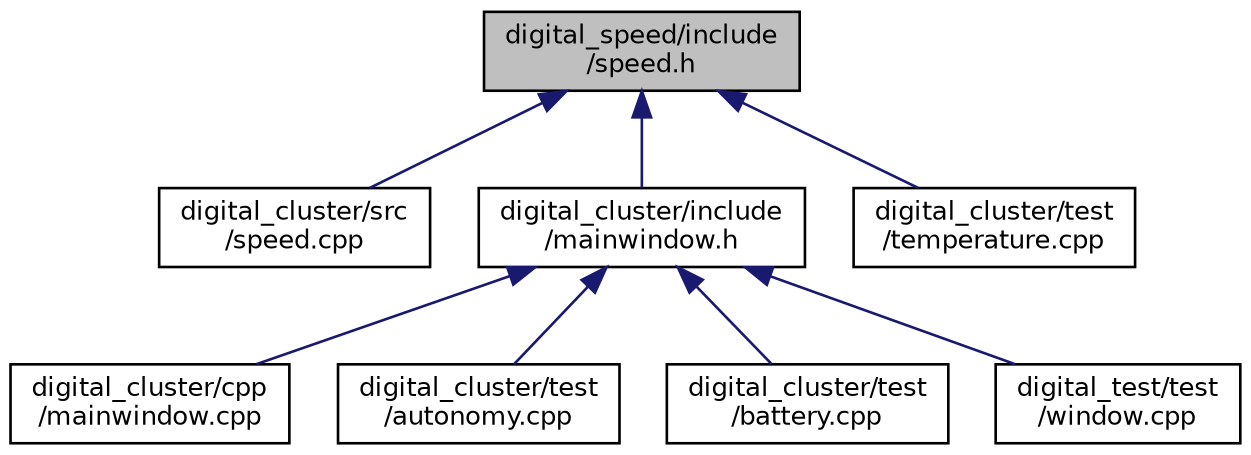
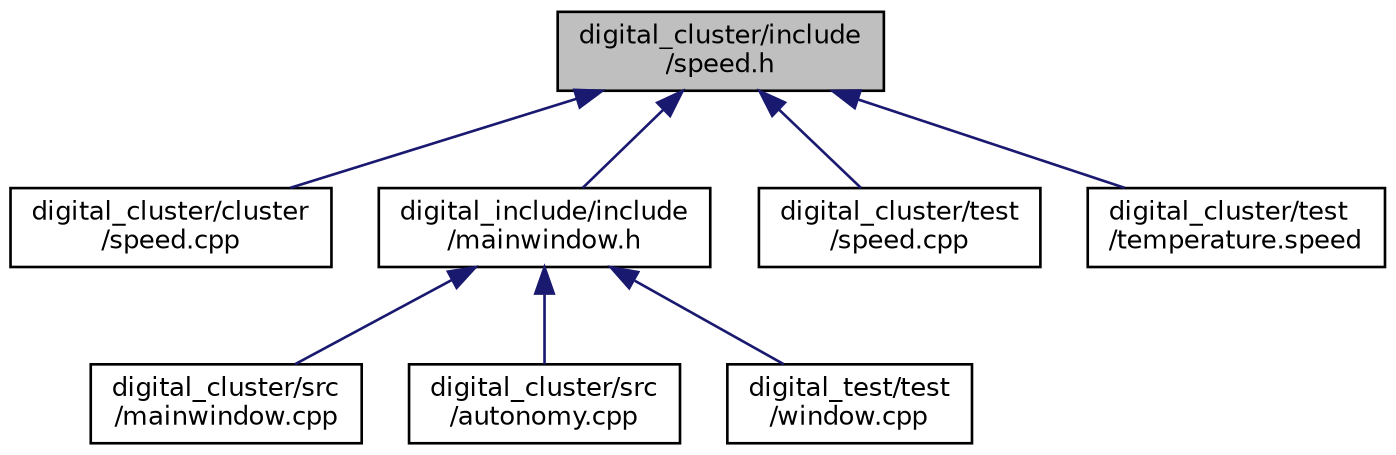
(642, 51) -> (721, 51)
(295, 228) -> (171, 228)
(642, 228) -> (545, 228)
none -> (900, 228)
(994, 228) -> (1236, 228)
(150, 404) -> (226, 404)
(479, 404) -> (545, 404)
(808, 404) -> none
